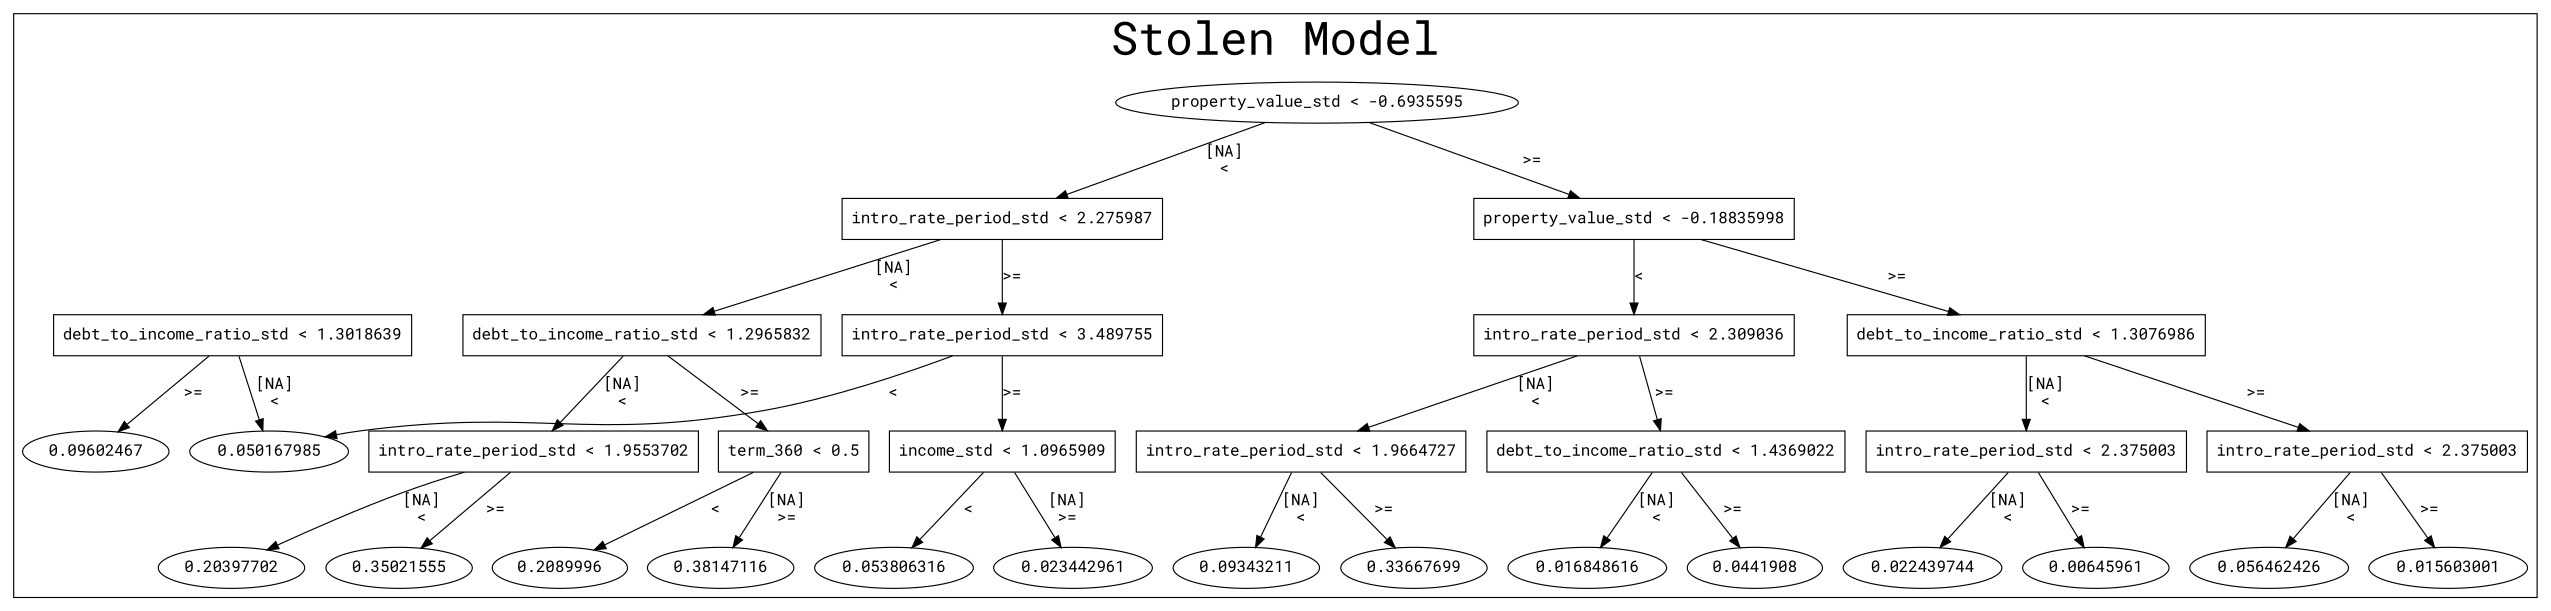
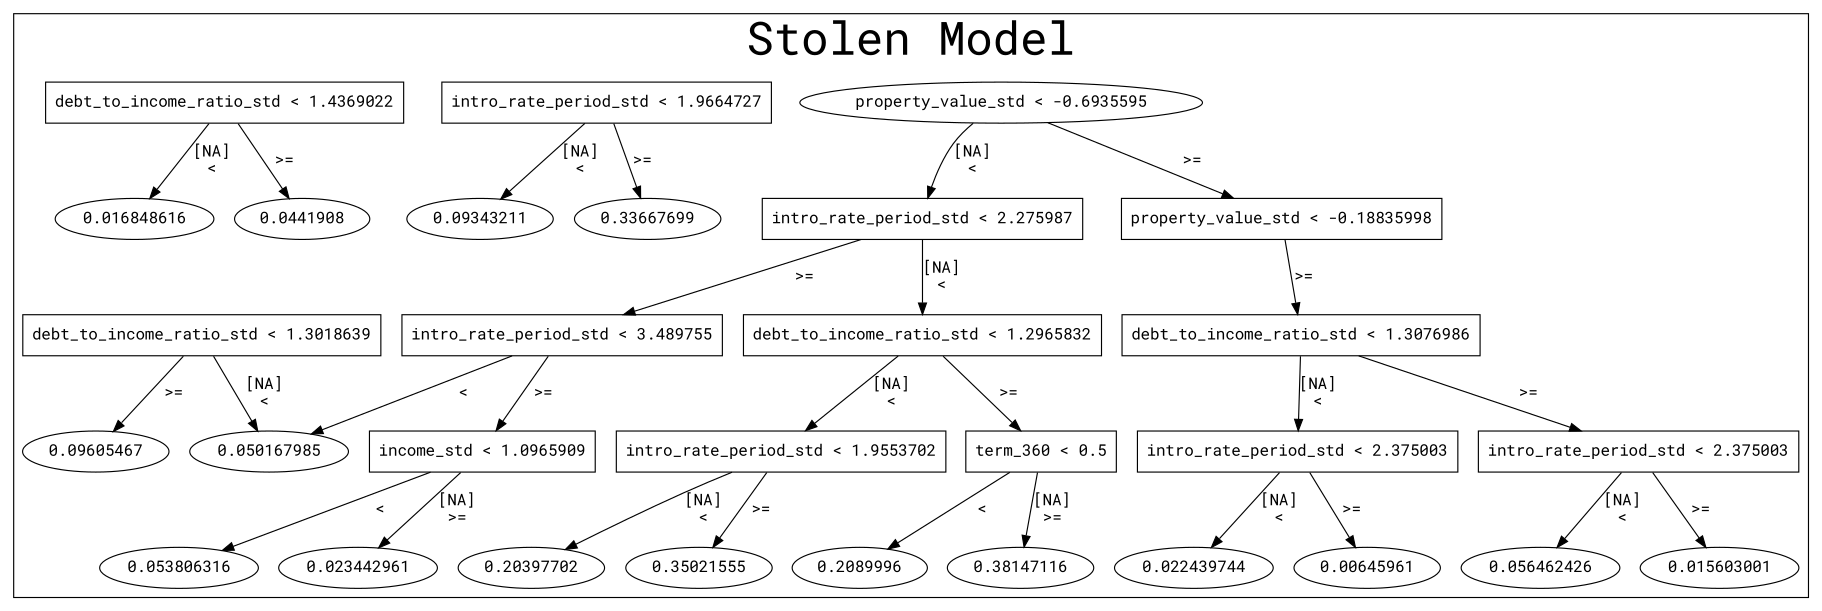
(1634, 335) -> none
(96, 452) -> (96, 452)
